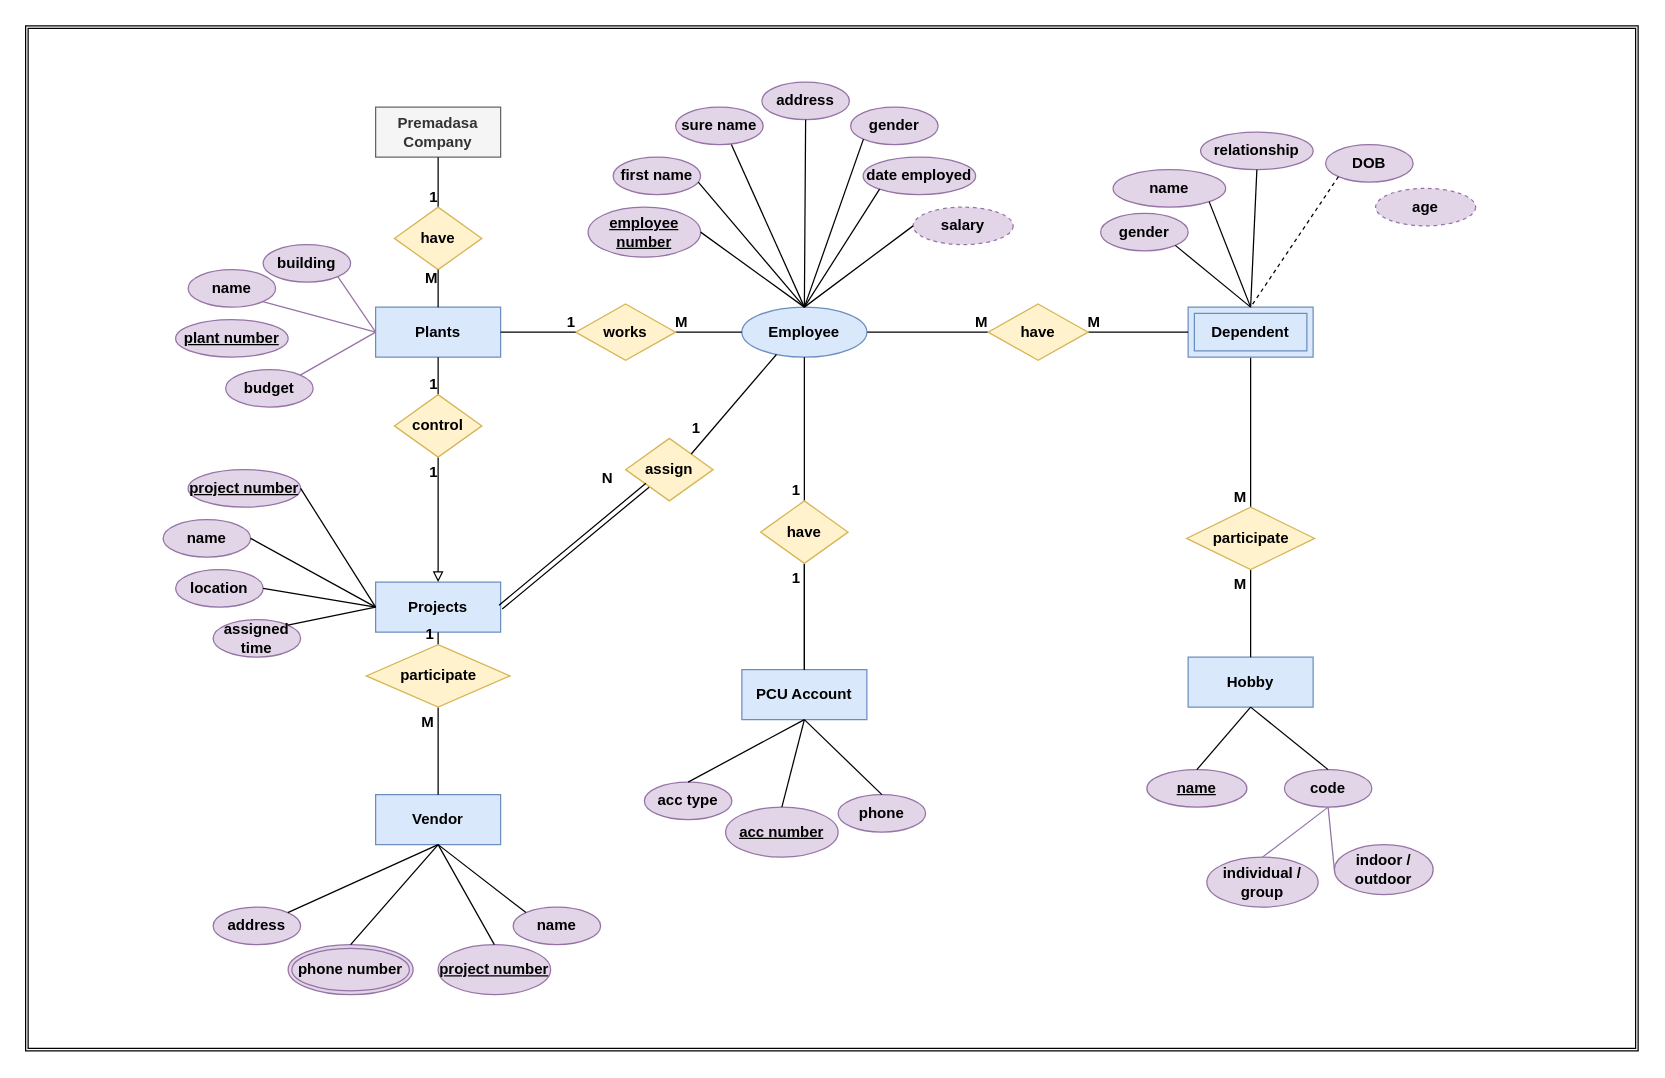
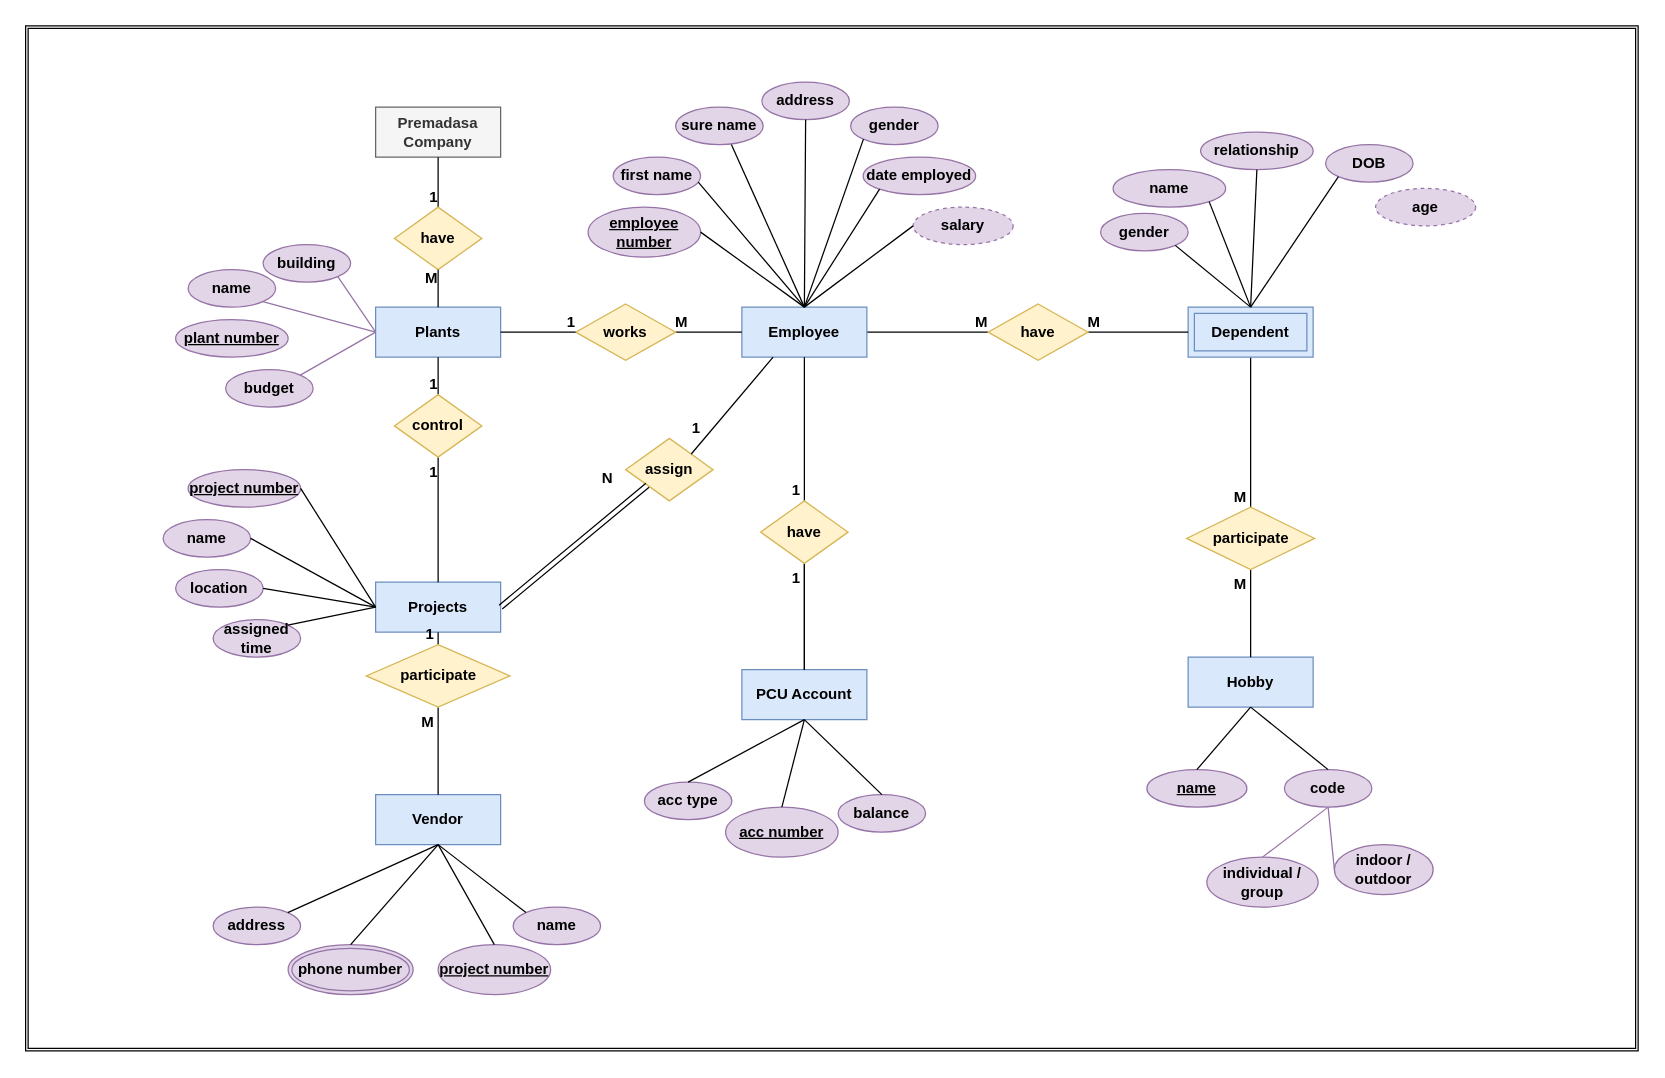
(1294, 242) -> (1294, 242)
(804, 332) -> (804, 332)
(438, 570) -> (438, 574)
(882, 813) -> (882, 813)
